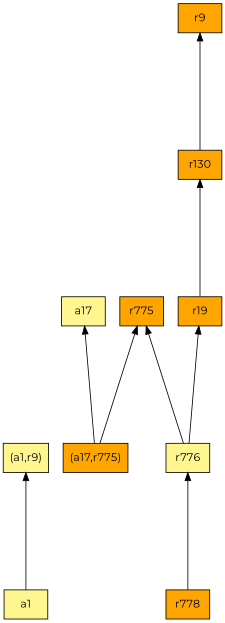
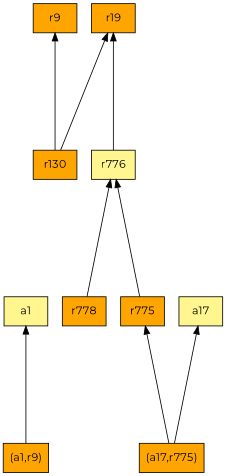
(200, 242) -> (83, 95)
(166, 389) -> (129, 242)
(26, 458) -> (26, 458)
(26, 535) -> (26, 389)
